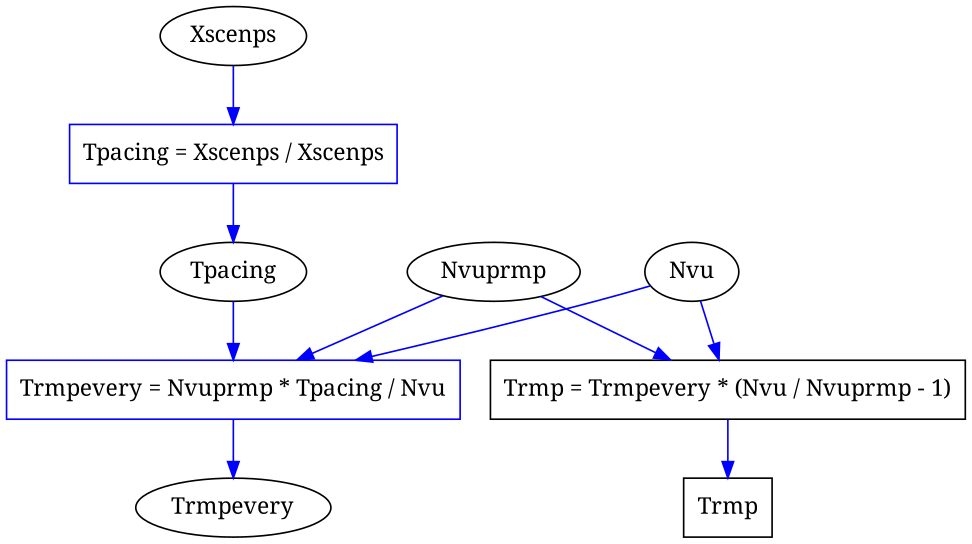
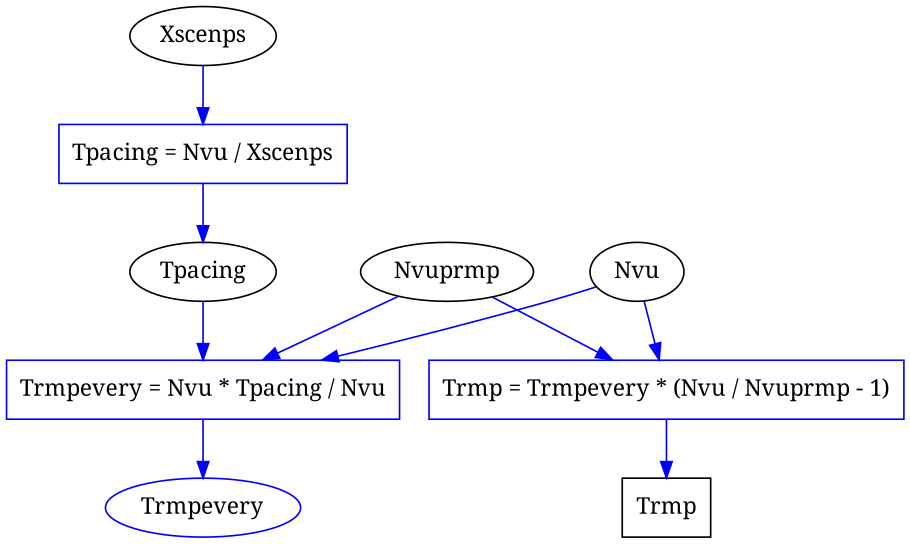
(233, 154) -> (203, 154)
(233, 390) -> (203, 390)
(728, 390) -> (666, 390)
(233, 508) -> (203, 508)
